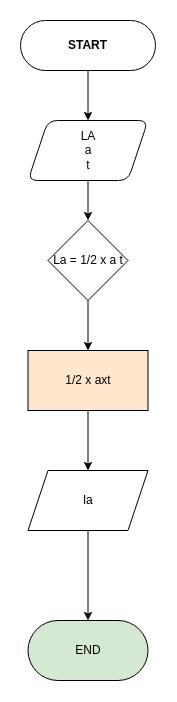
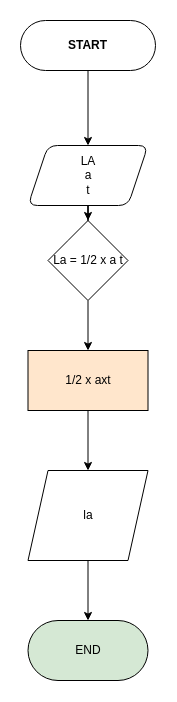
(88, 151) -> (88, 176)
(88, 501) -> (88, 516)
